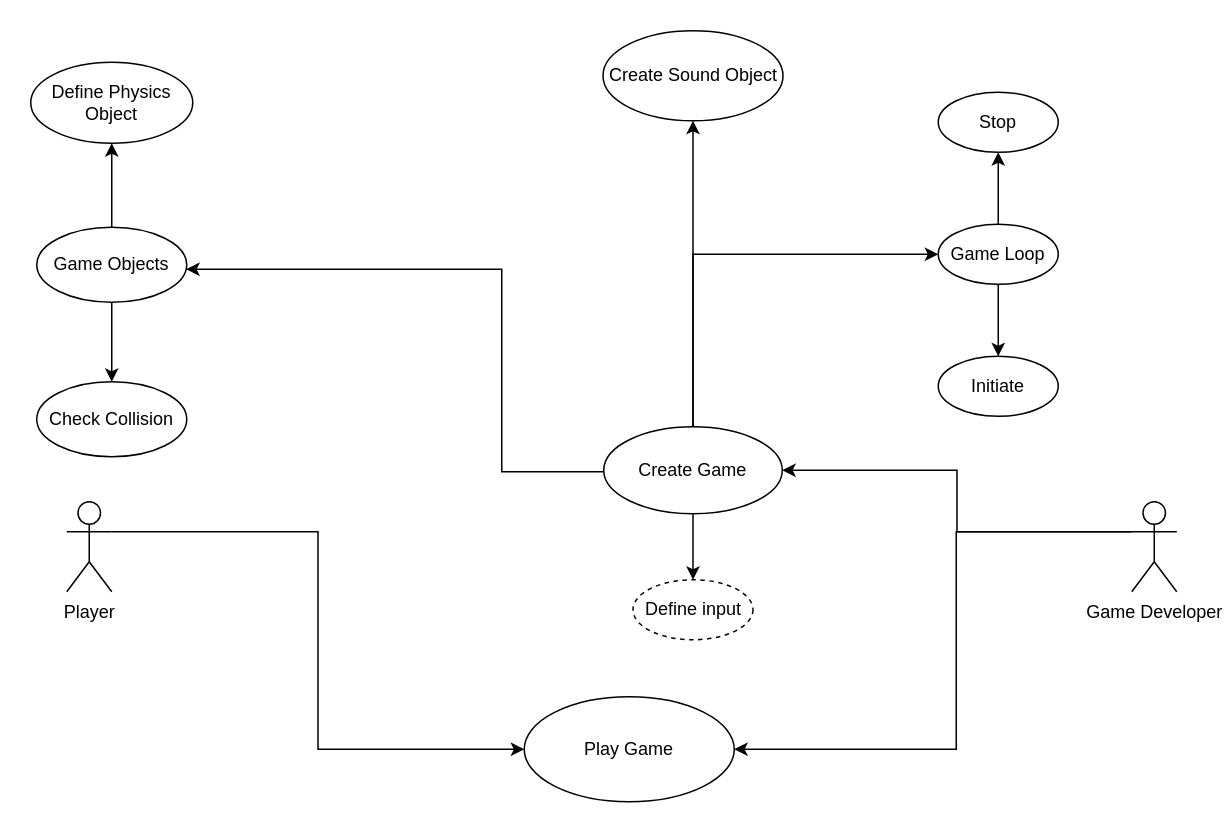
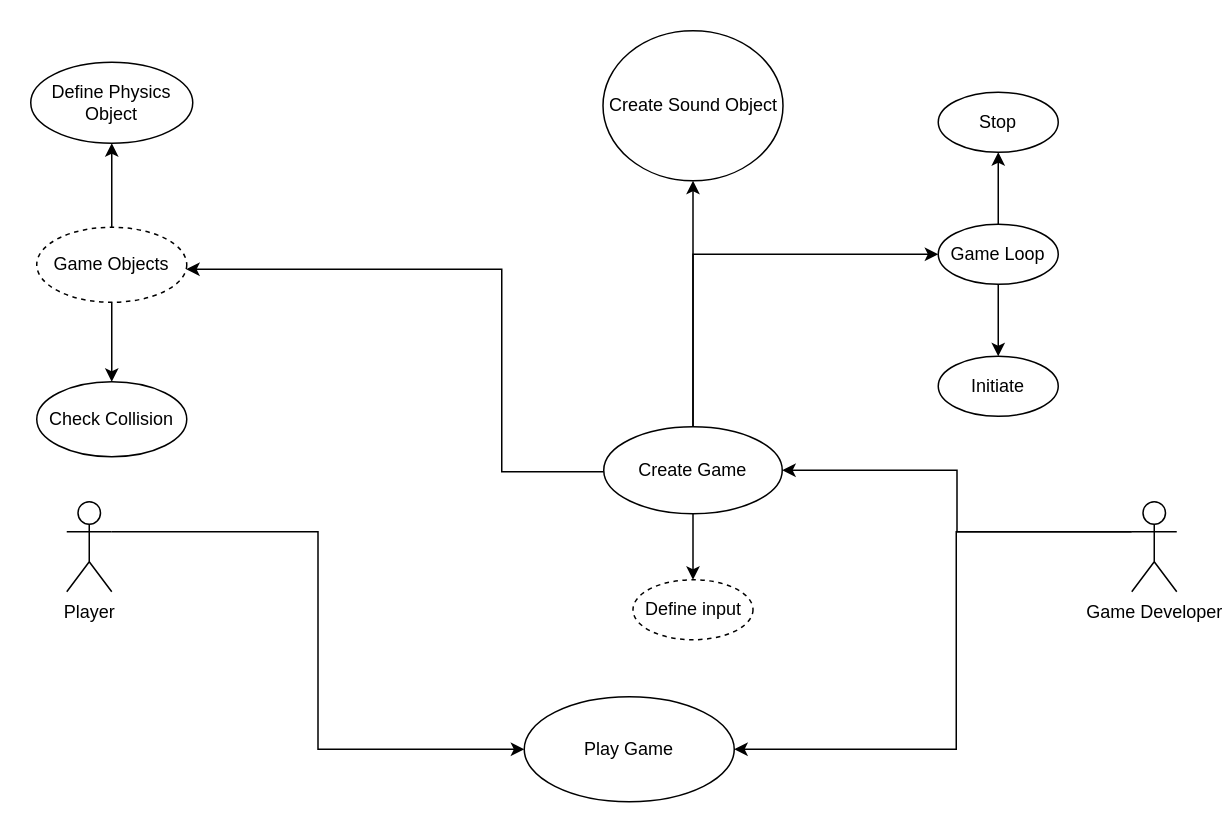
(693, 76) -> (693, 106)
(112, 265) -> (112, 265)
